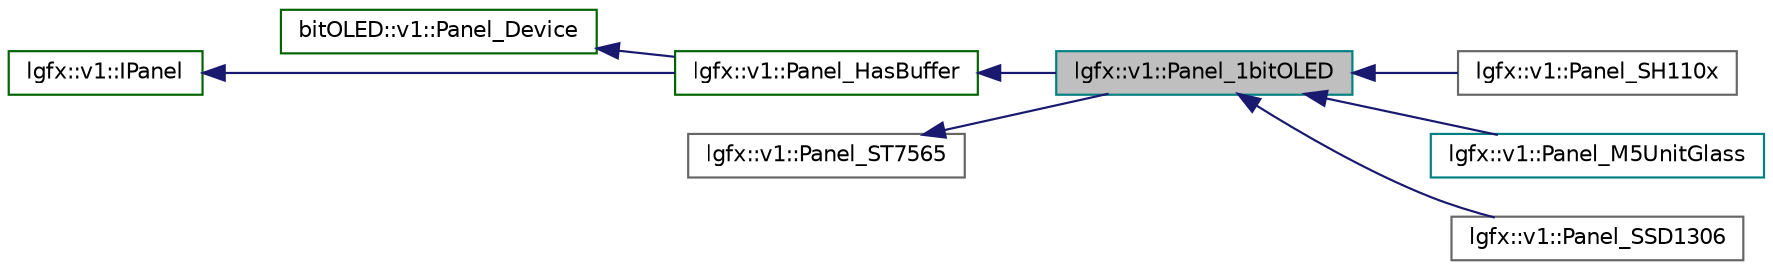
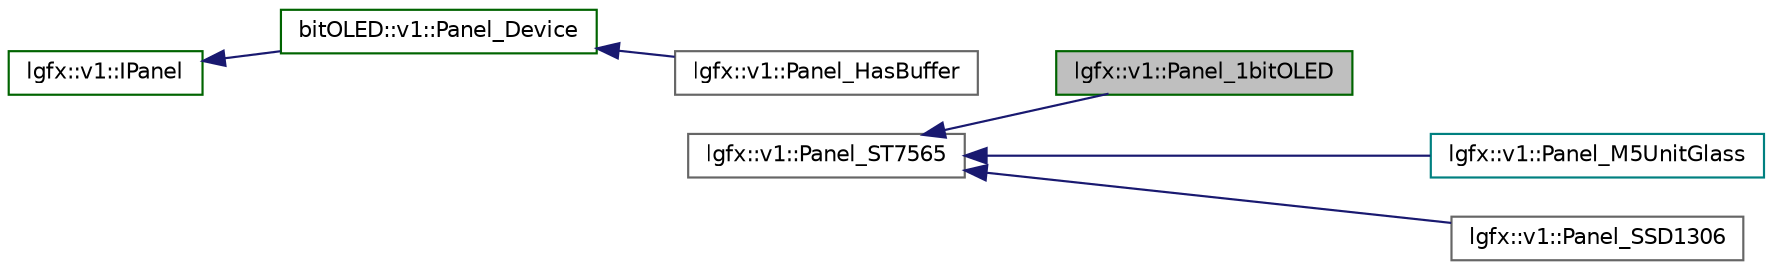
(450, 73) -> (252, 55)
(826, 73) -> (826, 73)
(1028, 73) -> none
(1204, 73) -> (1204, 73)
(1597, 73) -> none
(1412, 117) -> (1209, 156)
(1372, 170) -> (1219, 198)
